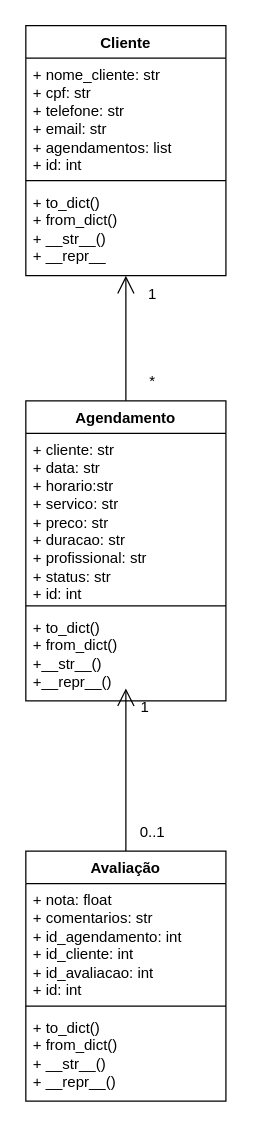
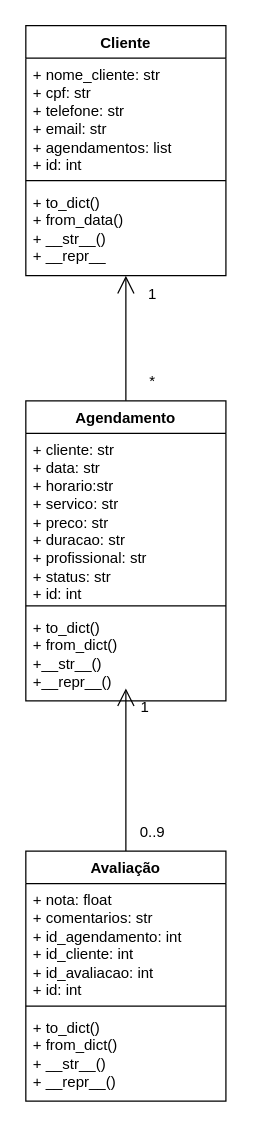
(84, 230) -> (86, 230)
(153, 832) -> (153, 832)
